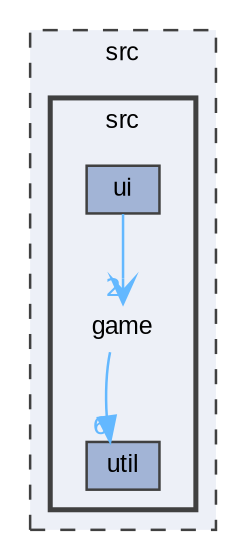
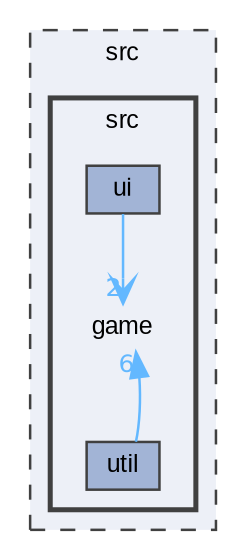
(106, 384) -> (140, 410)
